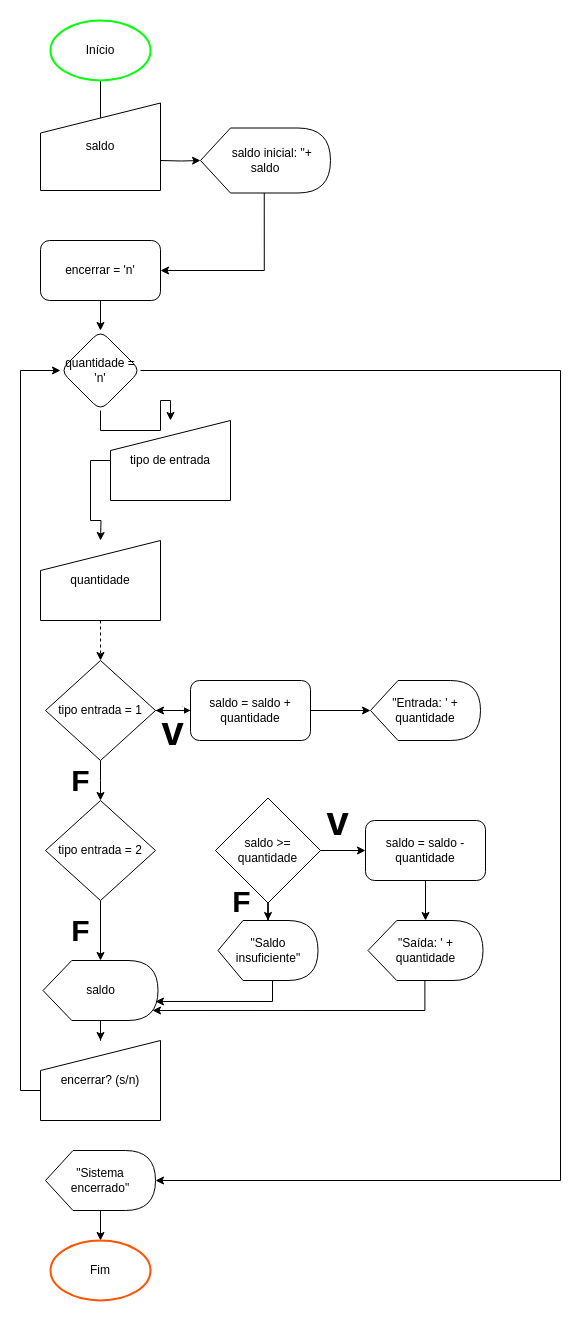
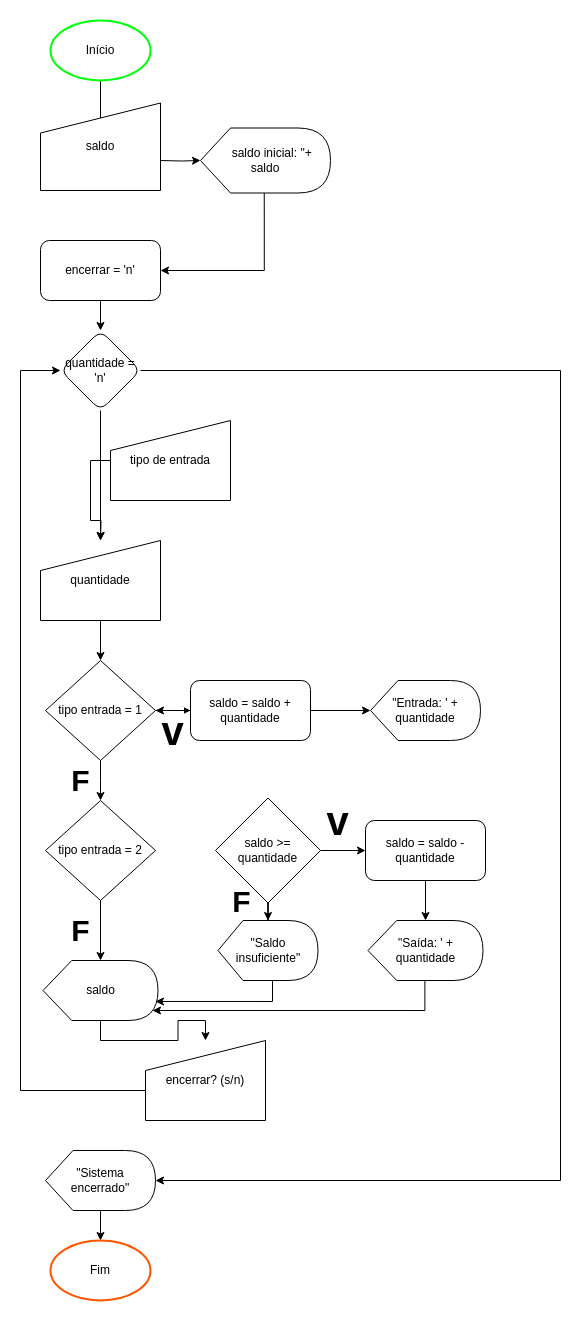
(156, 431) -> (101, 473)
(101, 637) -> (101, 637)
(101, 1081) -> (206, 1081)
